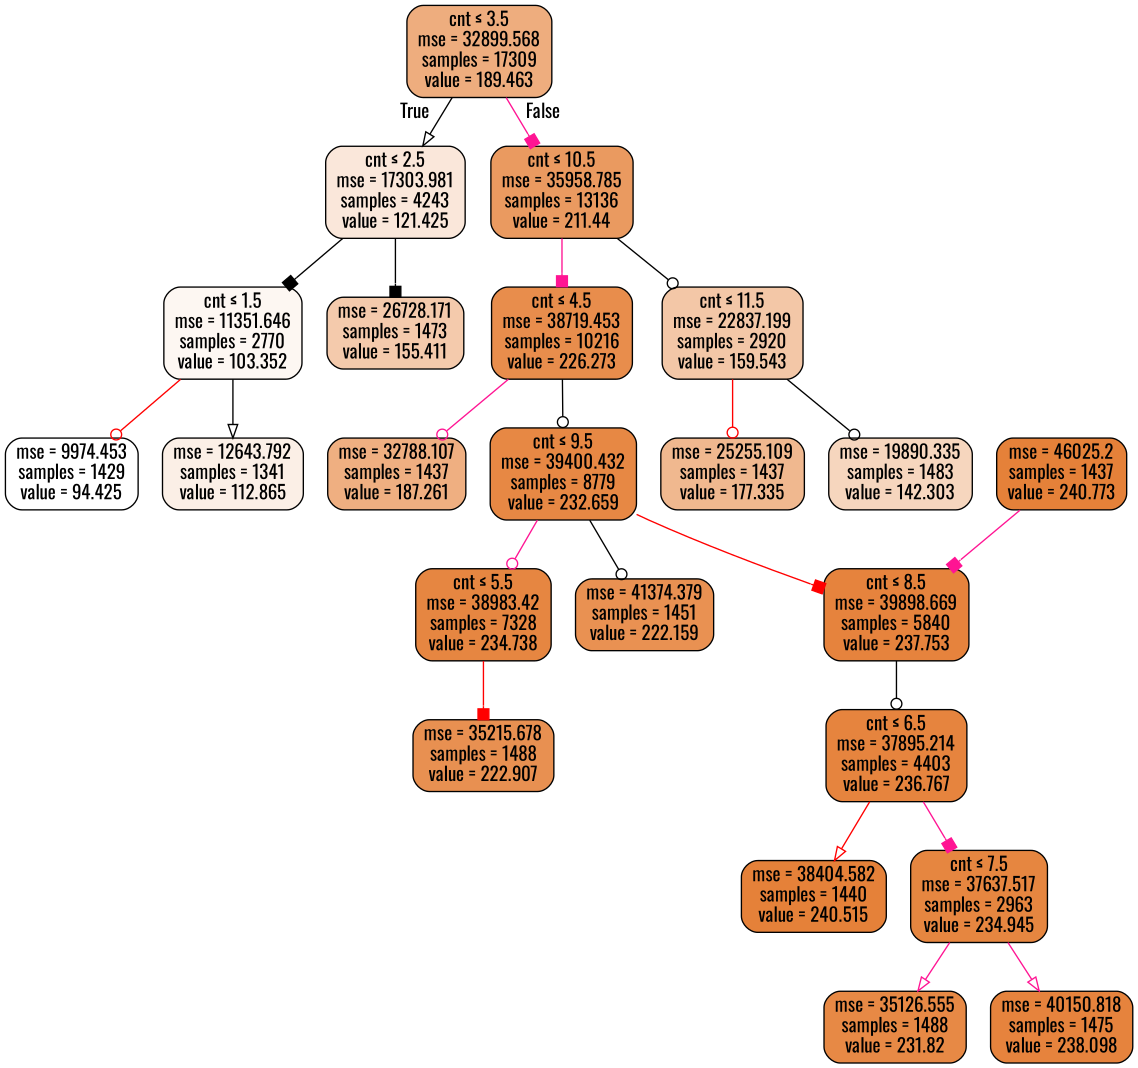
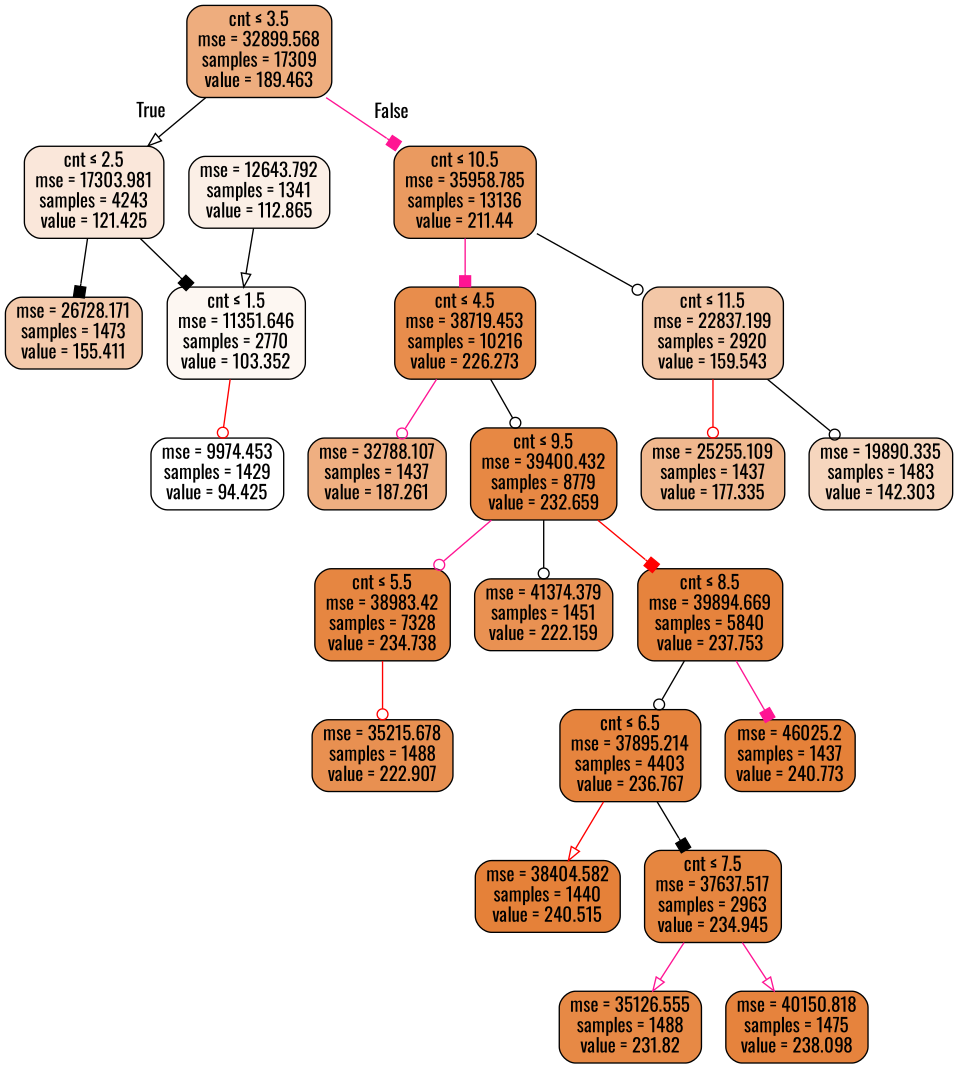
(233, 402) -> (250, 251)
(990, 535) -> (750, 684)
(896, 604) -> (710, 604)
(483, 683) -> (383, 685)
(934, 820) -> (668, 820)
